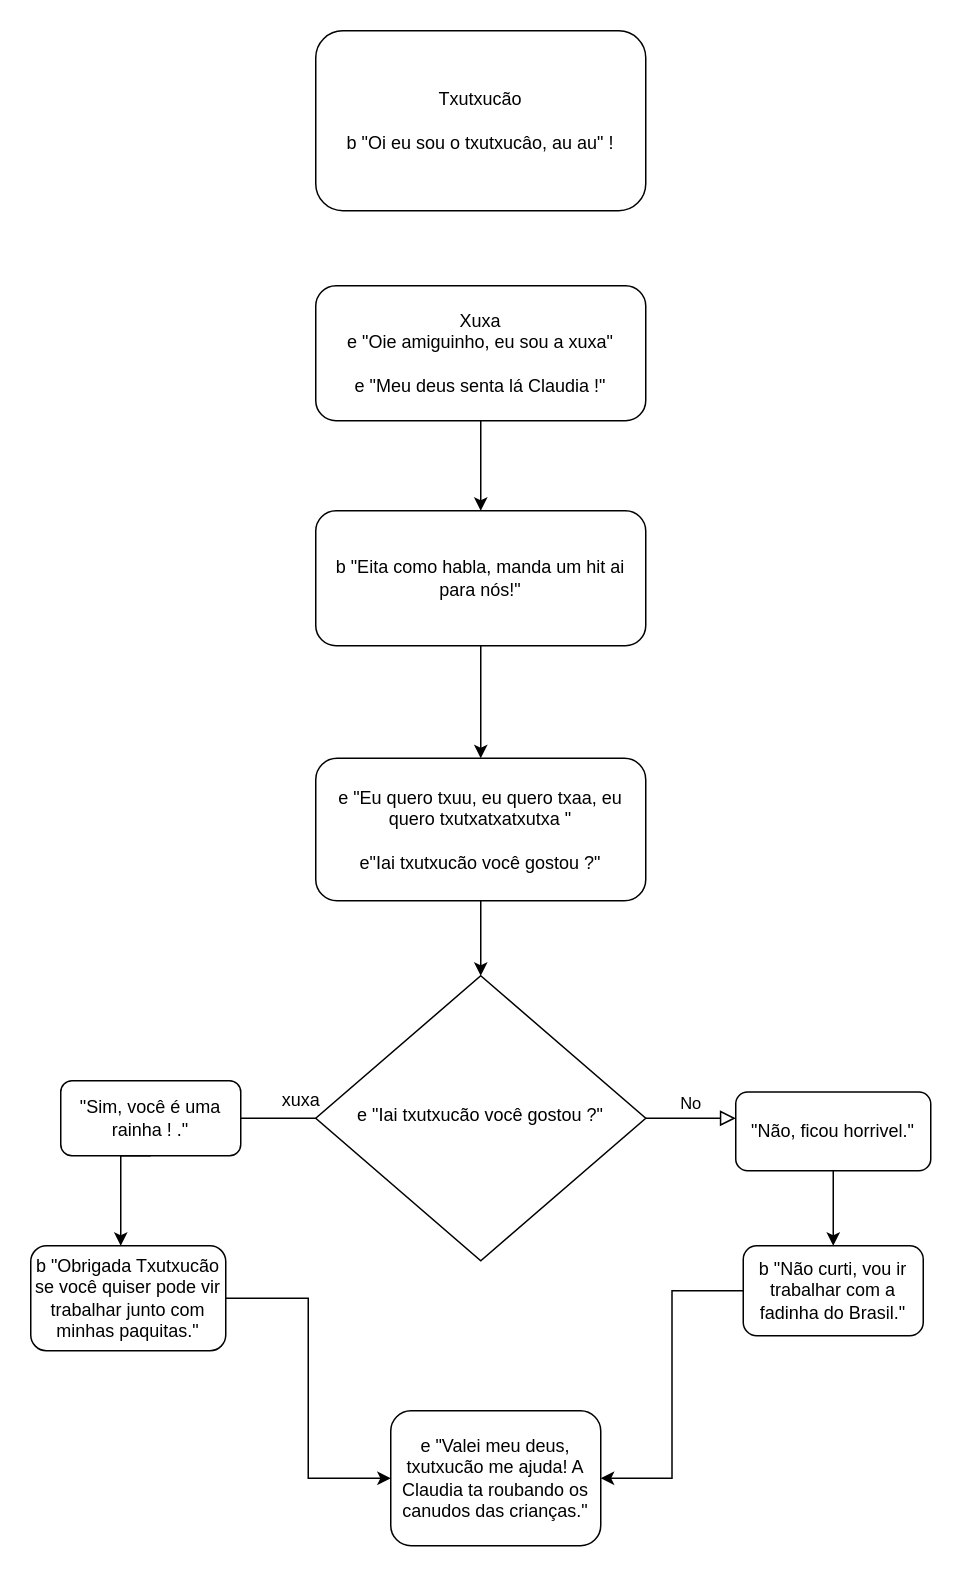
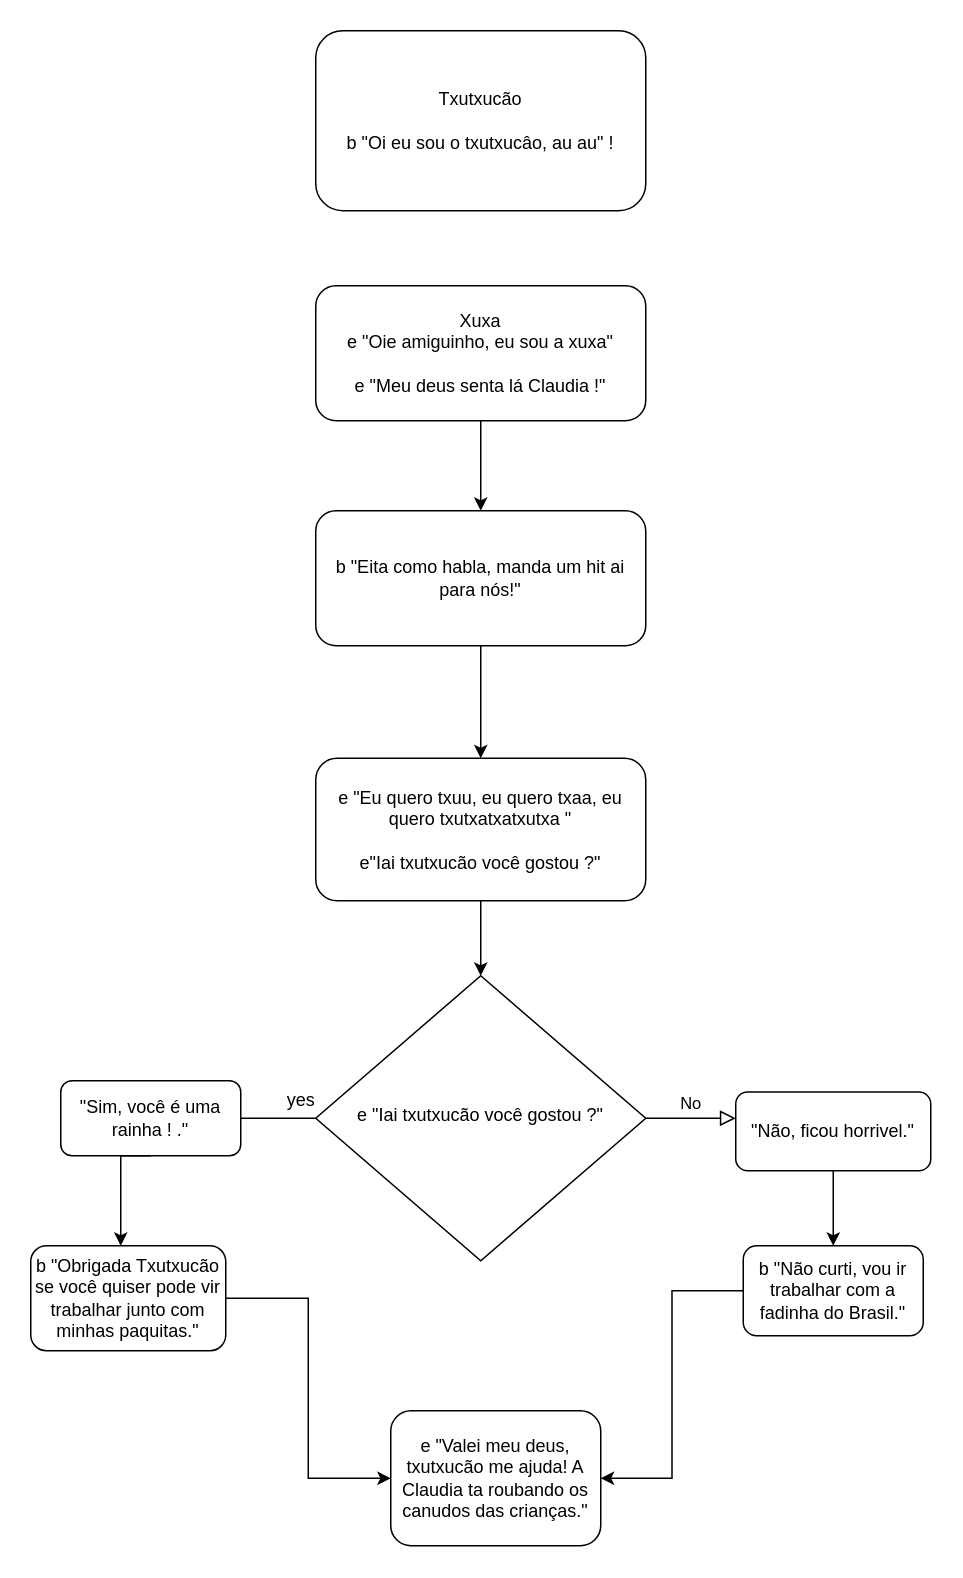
(302, 1100) -> (302, 1100)
